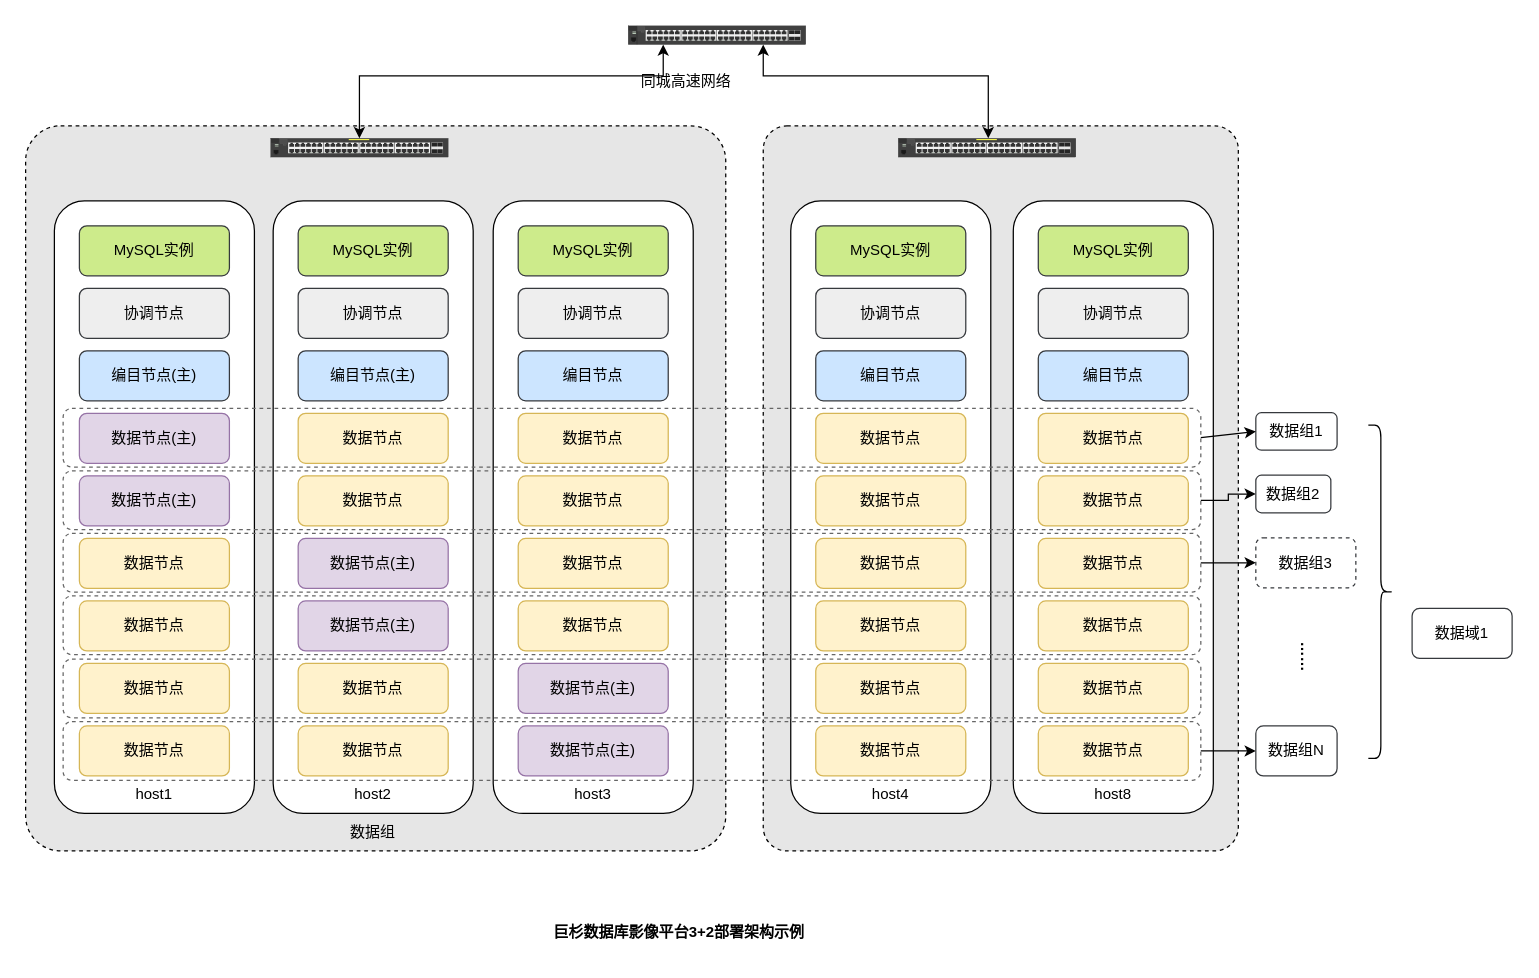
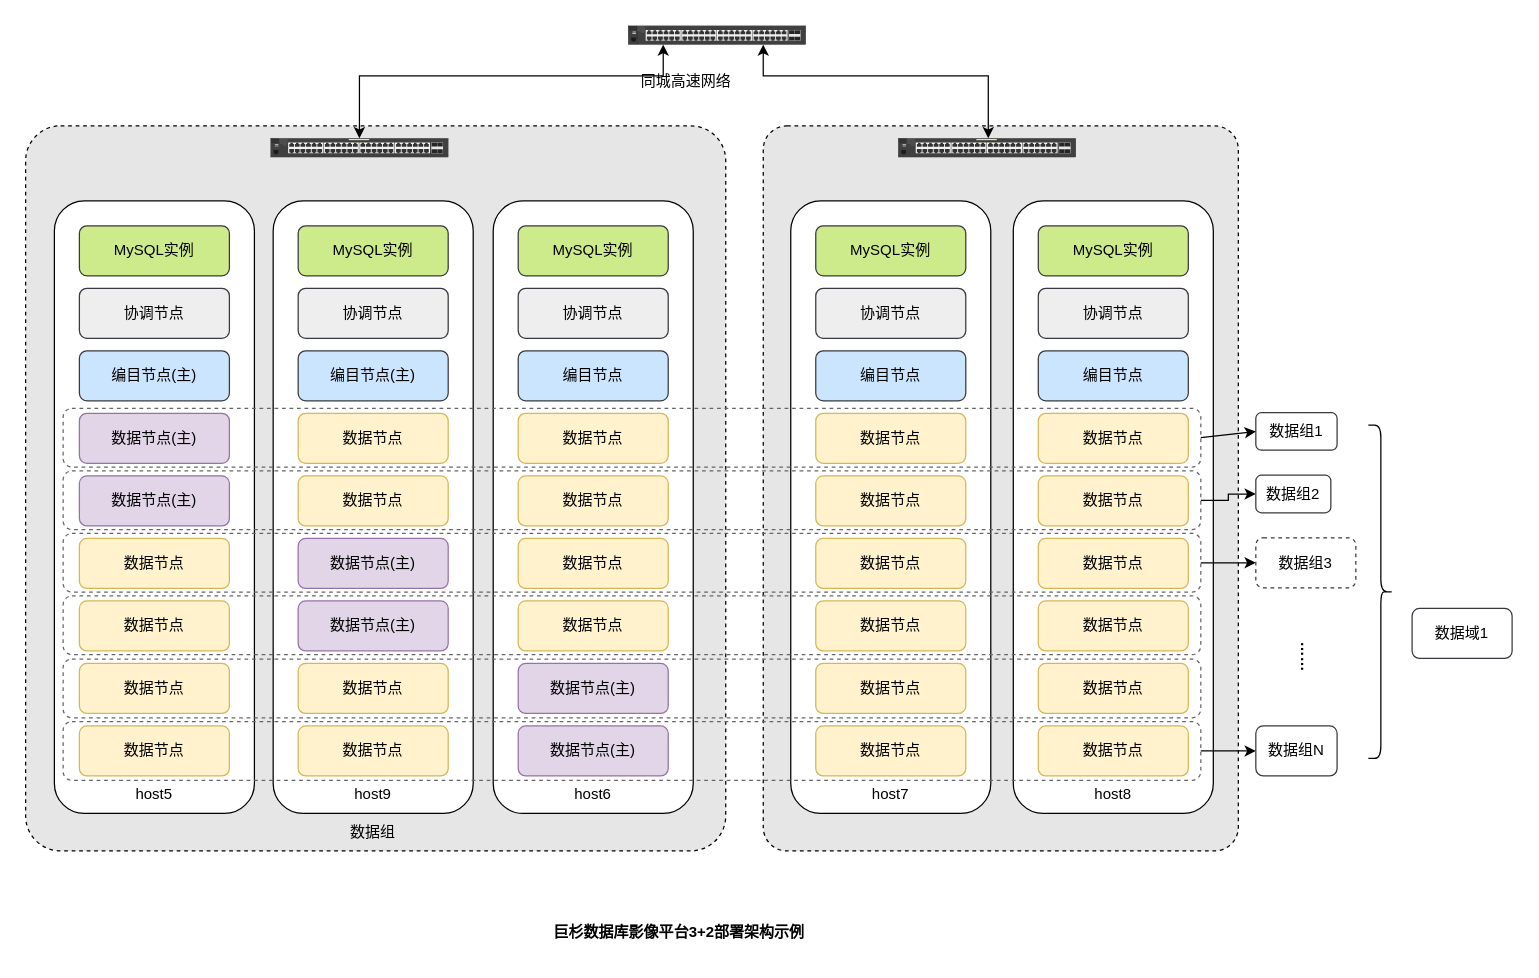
(154, 794) -> (154, 794)
(373, 794) -> (373, 794)
(593, 794) -> (593, 794)
(891, 794) -> (891, 794)
